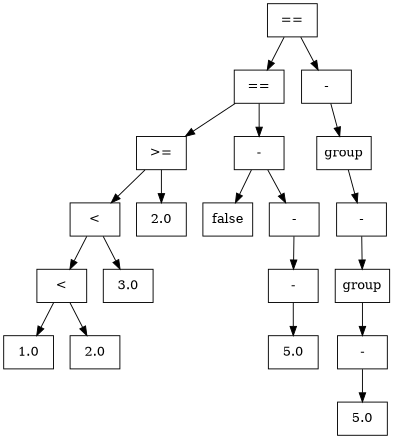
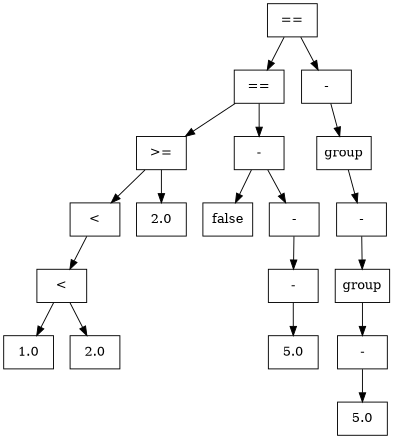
(128, 286) -> none
